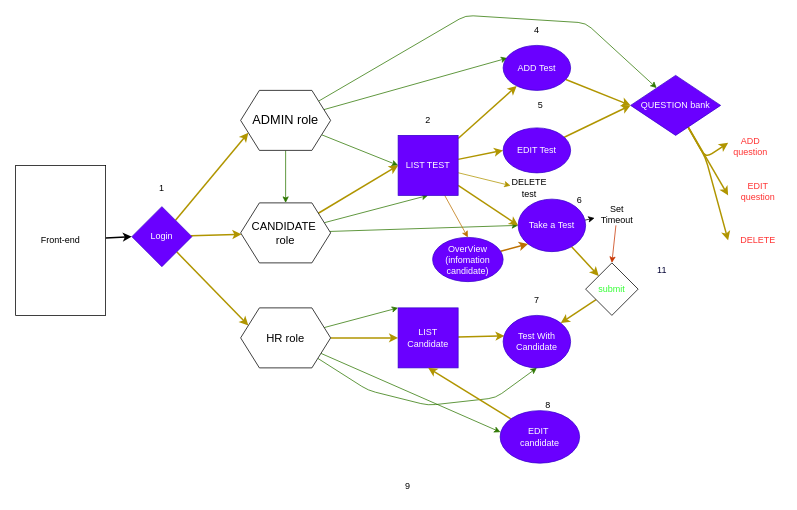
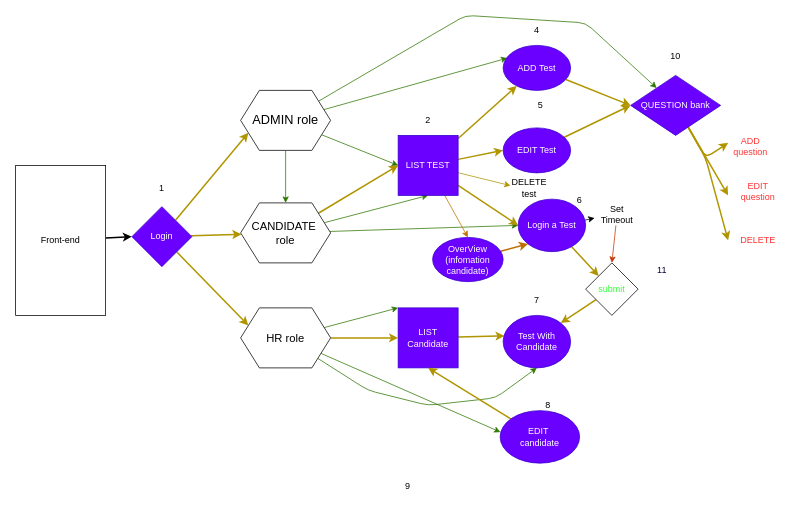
none -> (675, 57)
(552, 225) -> (552, 225)
